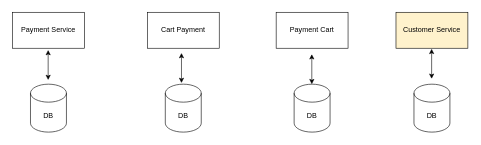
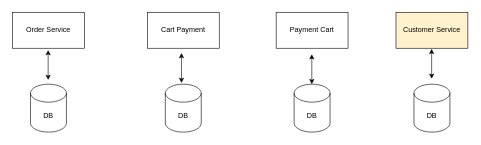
(48, 30) -> (48, 30)
